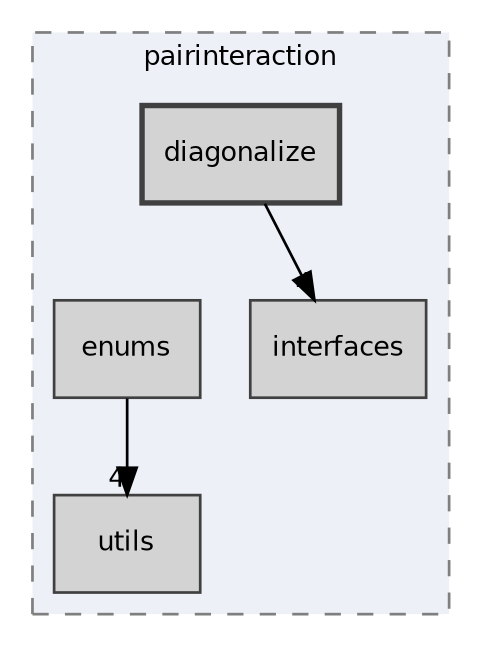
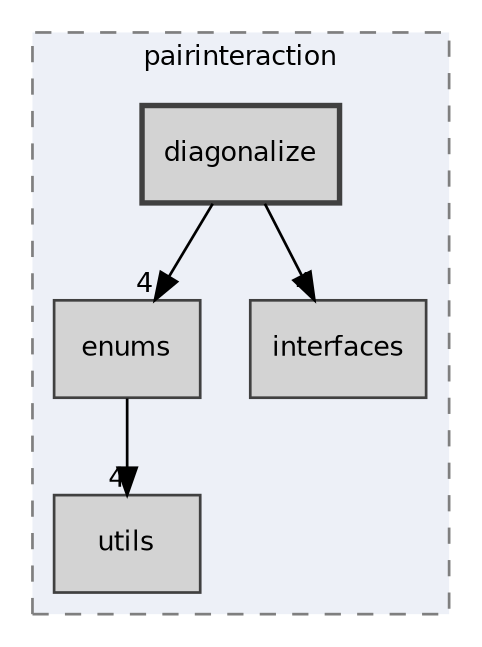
none -> (191, 240)
